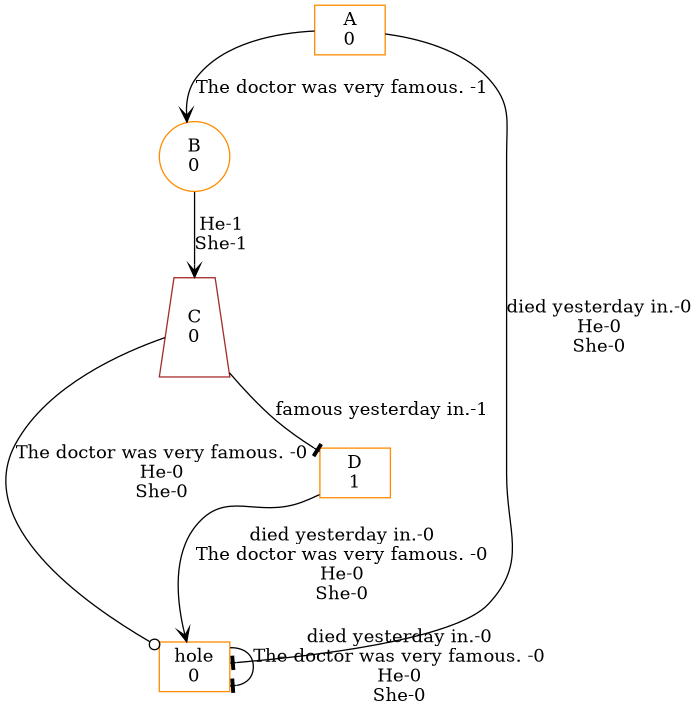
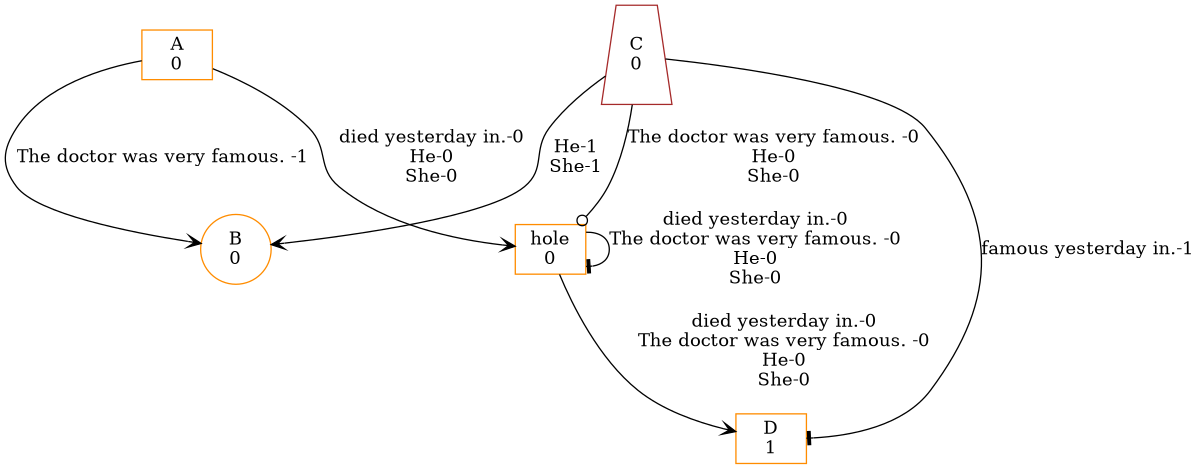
(195, 228) -> (476, 209)
(507, 415) -> (337, 185)
(205, 517) -> (621, 374)
